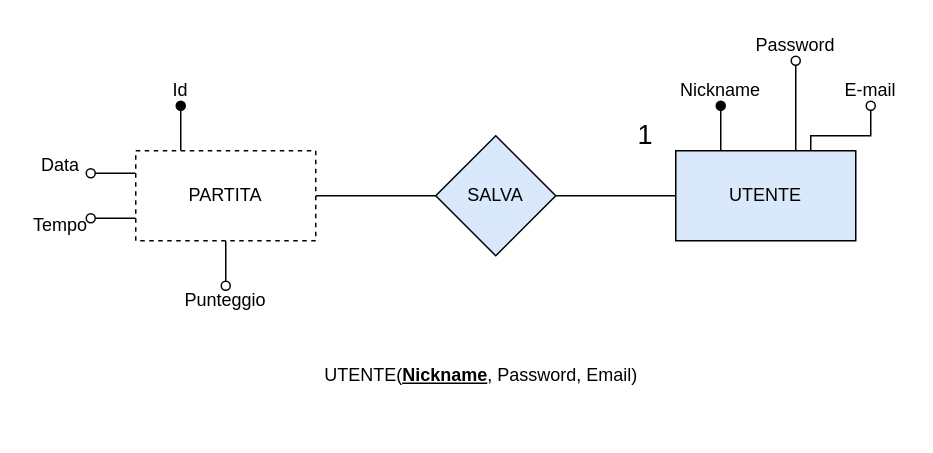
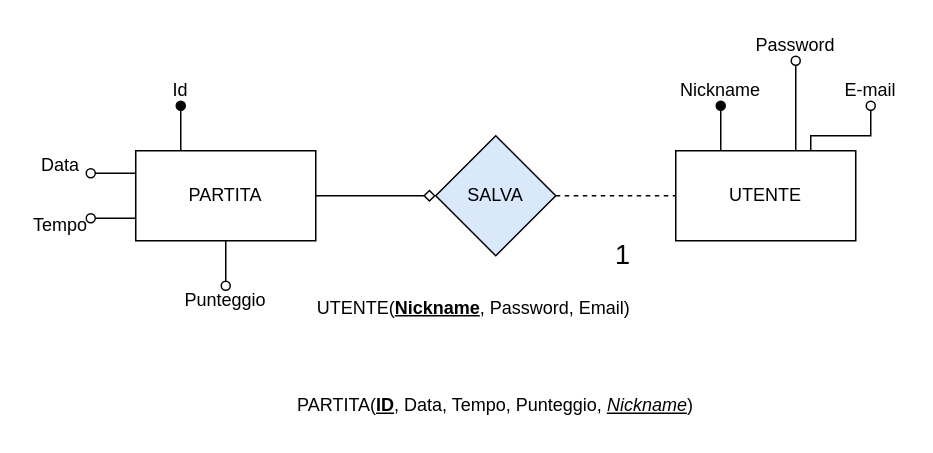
(646, 136) -> (623, 256)
(226, 196) -> (226, 196)
(428, 196) -> (423, 196)
(616, 196) -> (616, 196)
(766, 196) -> (766, 196)
(481, 376) -> (473, 308)
none -> (496, 406)
